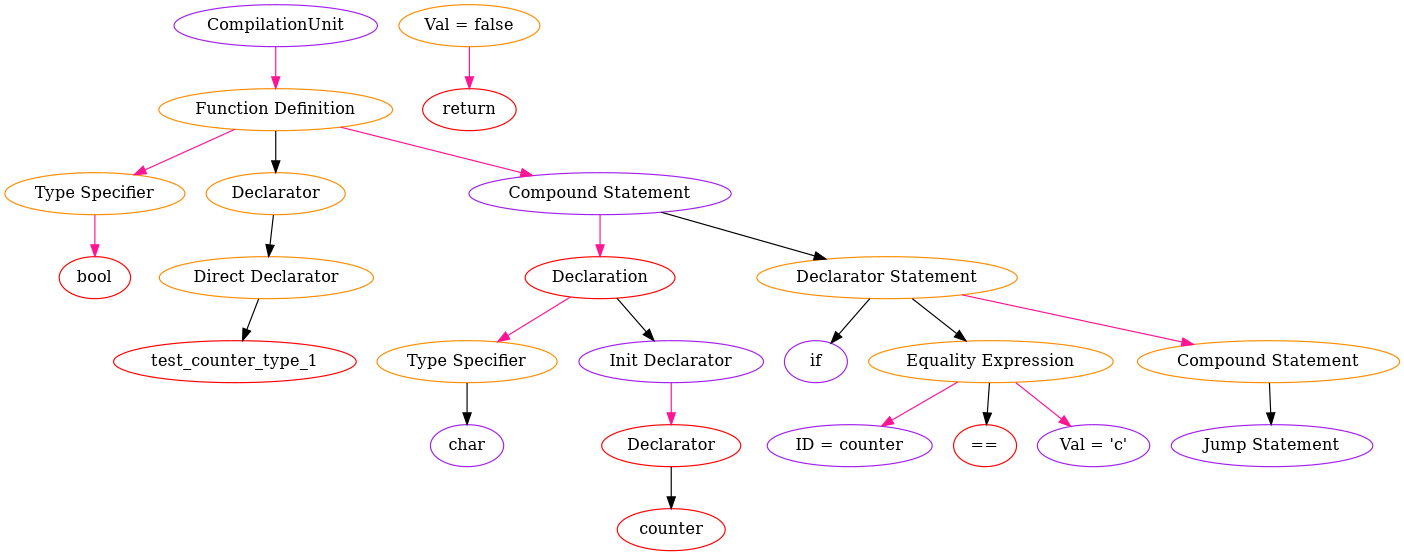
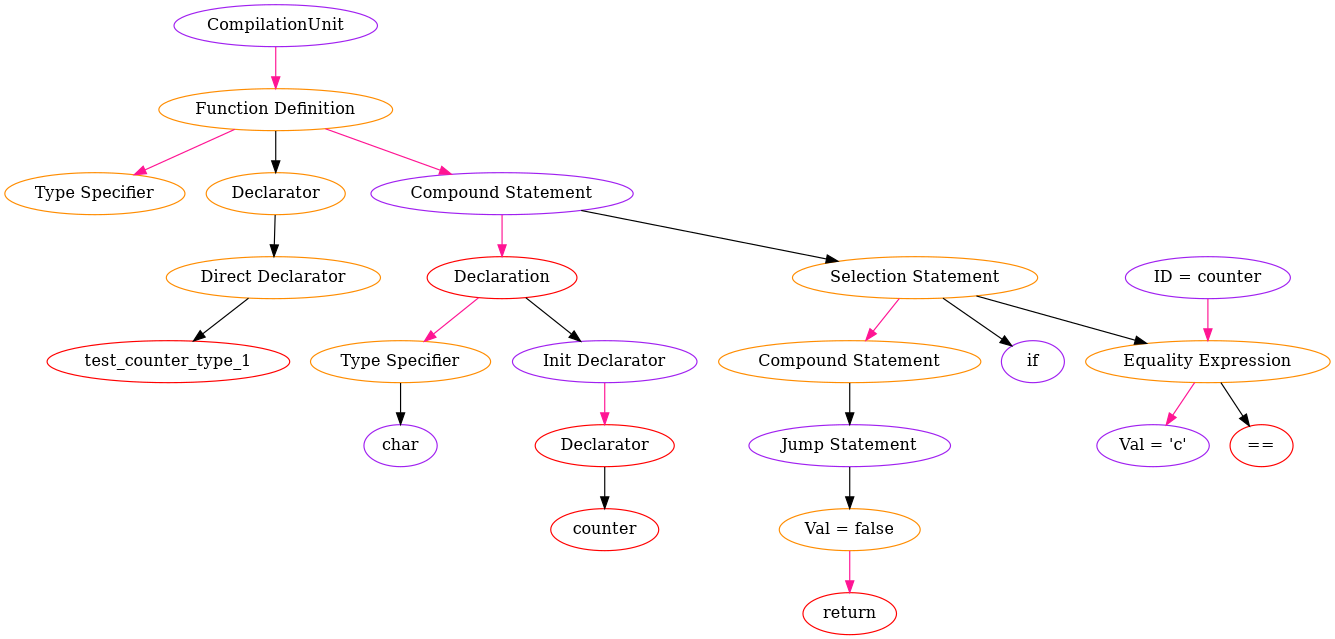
(95, 278) -> none
(887, 278) -> (915, 278)
(925, 401) -> (1208, 314)
none -> (850, 482)
